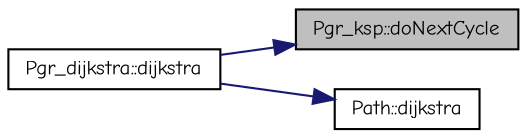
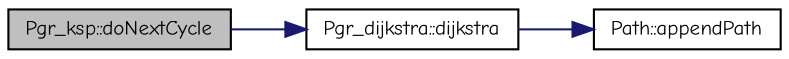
(247, 51) -> (258, 29)
(407, 109) -> (687, 29)
